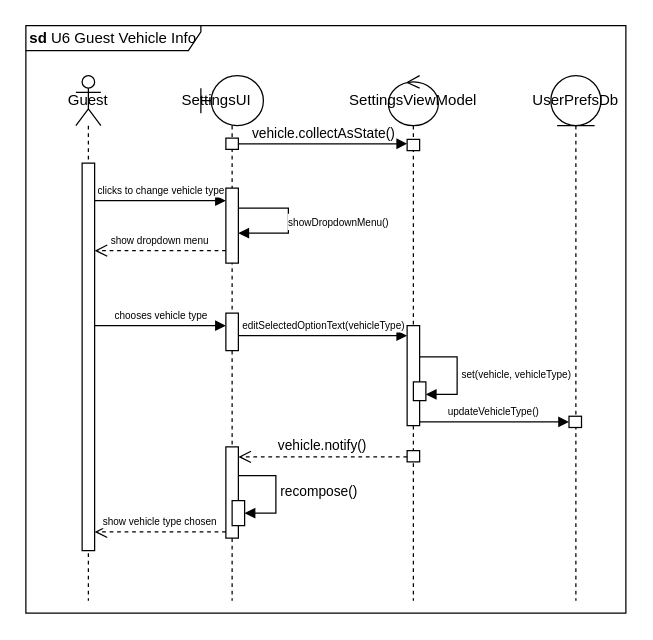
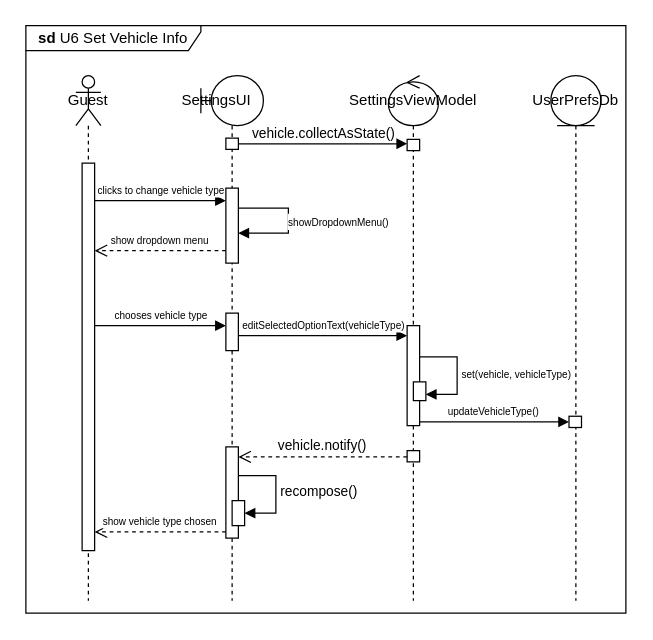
(113, 38) -> (113, 38)
